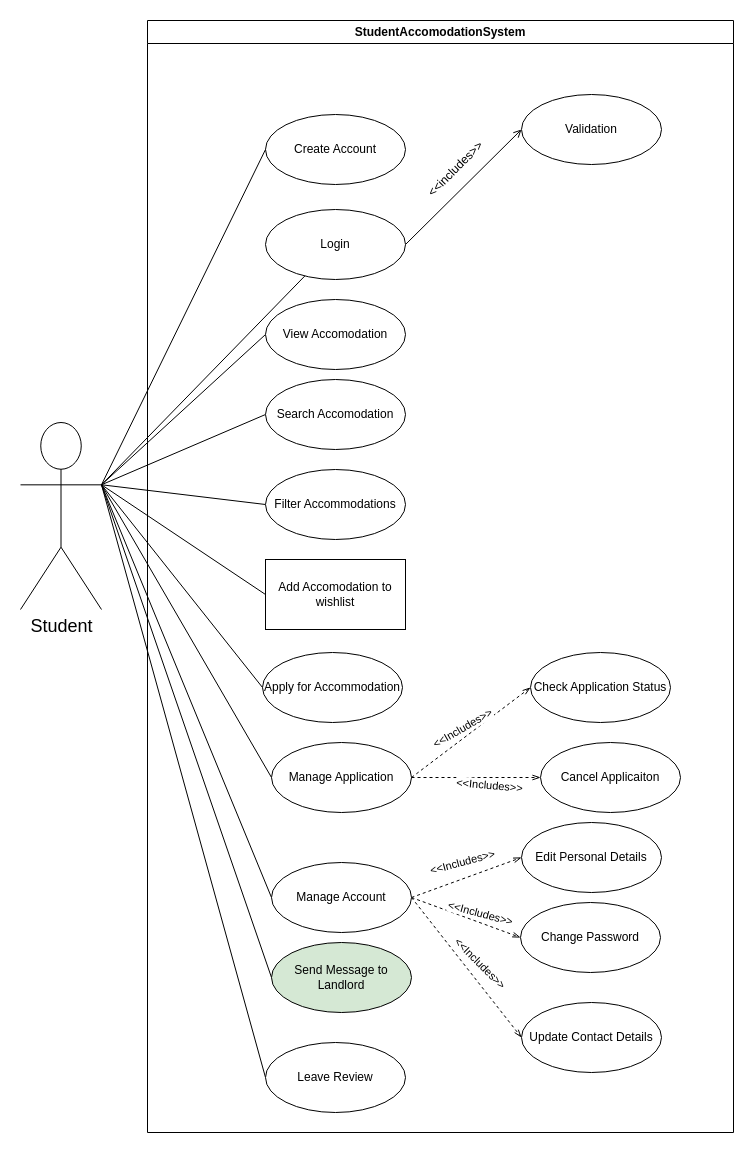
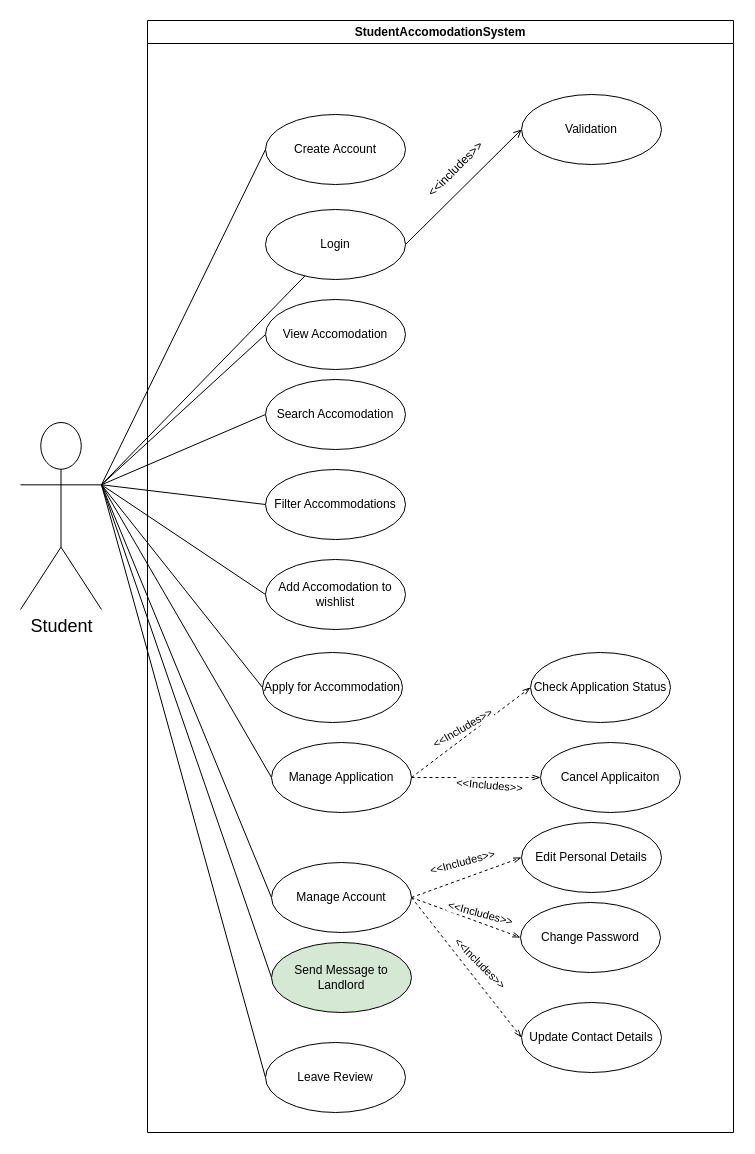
(336, 595) -> (336, 595)
